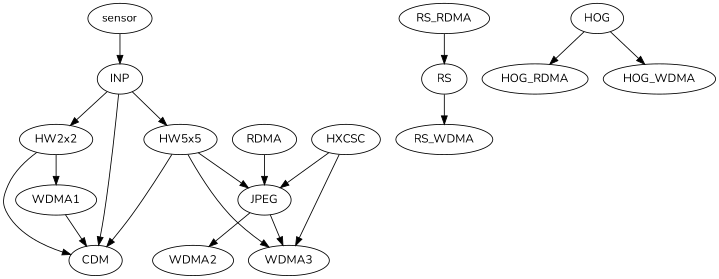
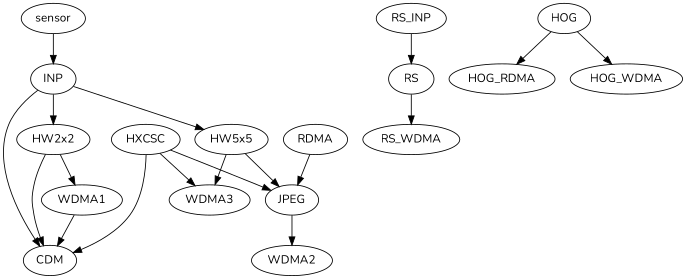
(444, 18) -> (411, 18)
(144, 198) -> (131, 214)
(275, 226) -> none
